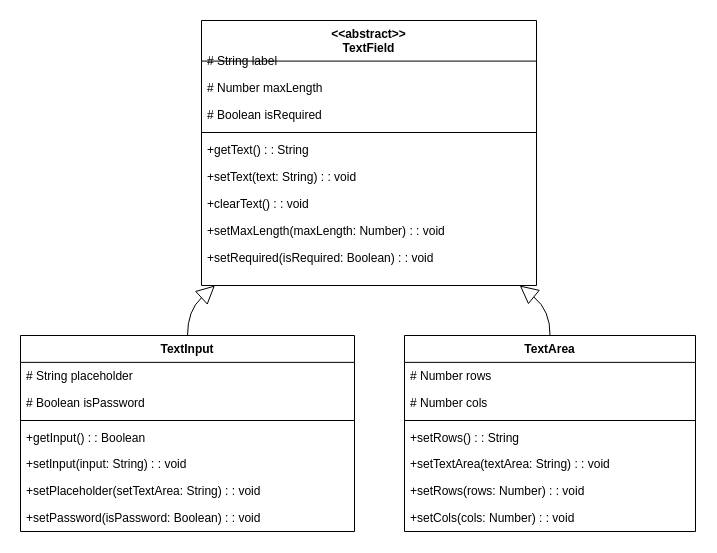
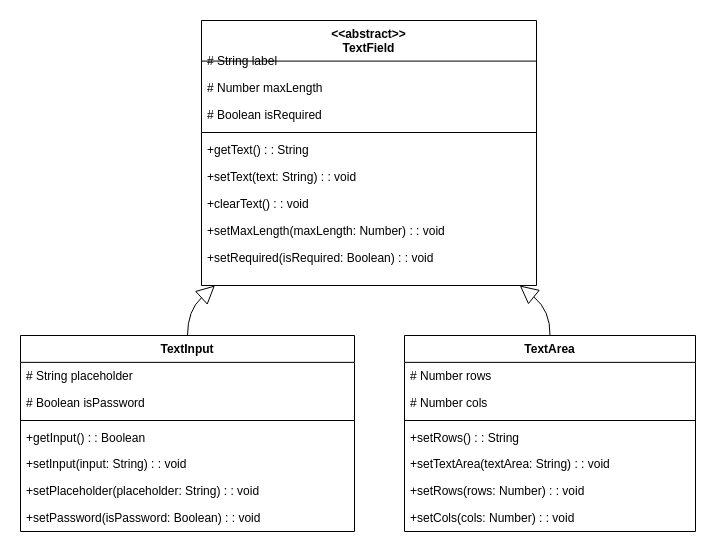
(160, 491) -> (157, 491)
